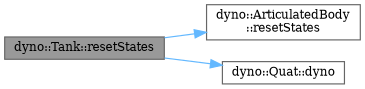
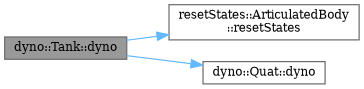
(283, 22) -> (264, 22)
(84, 48) -> (66, 48)
